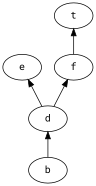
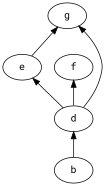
none -> (67, 16)
(74, 16) -> none
